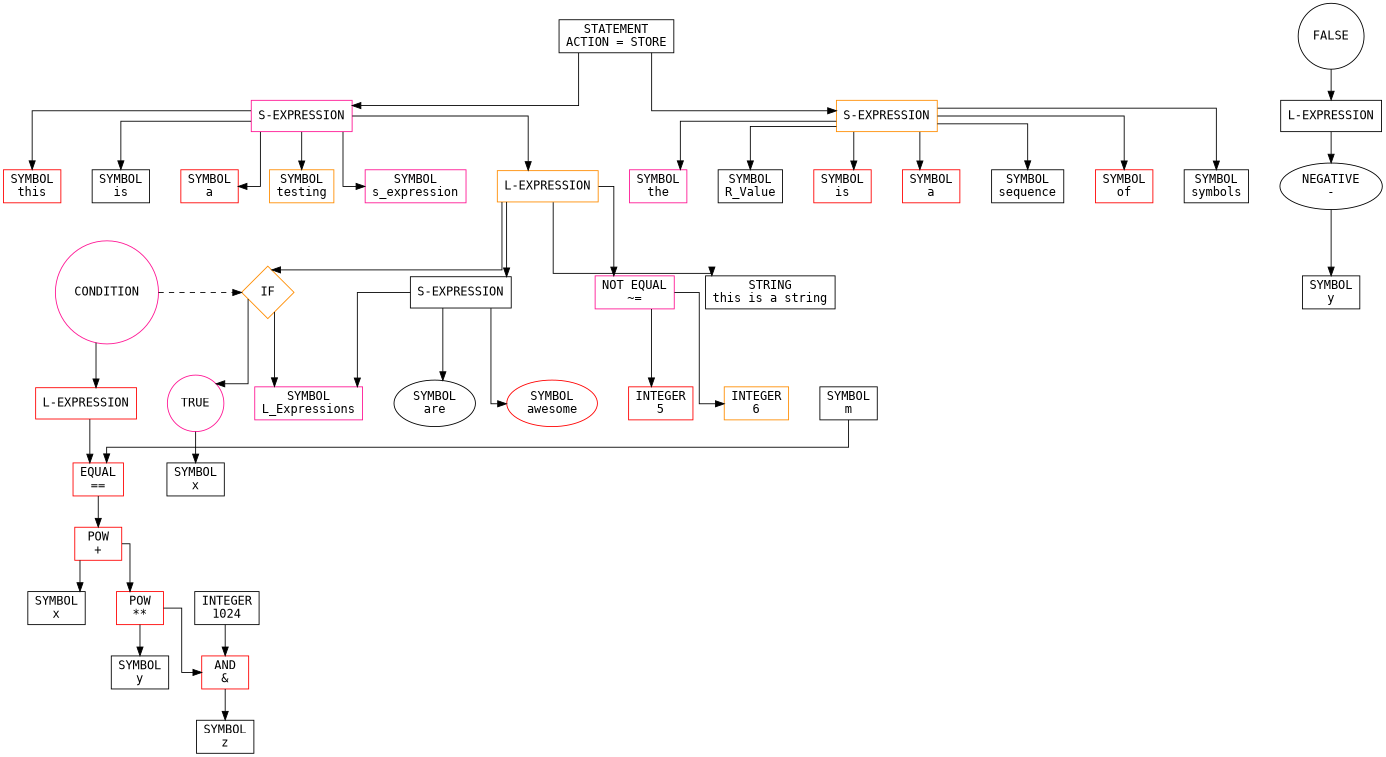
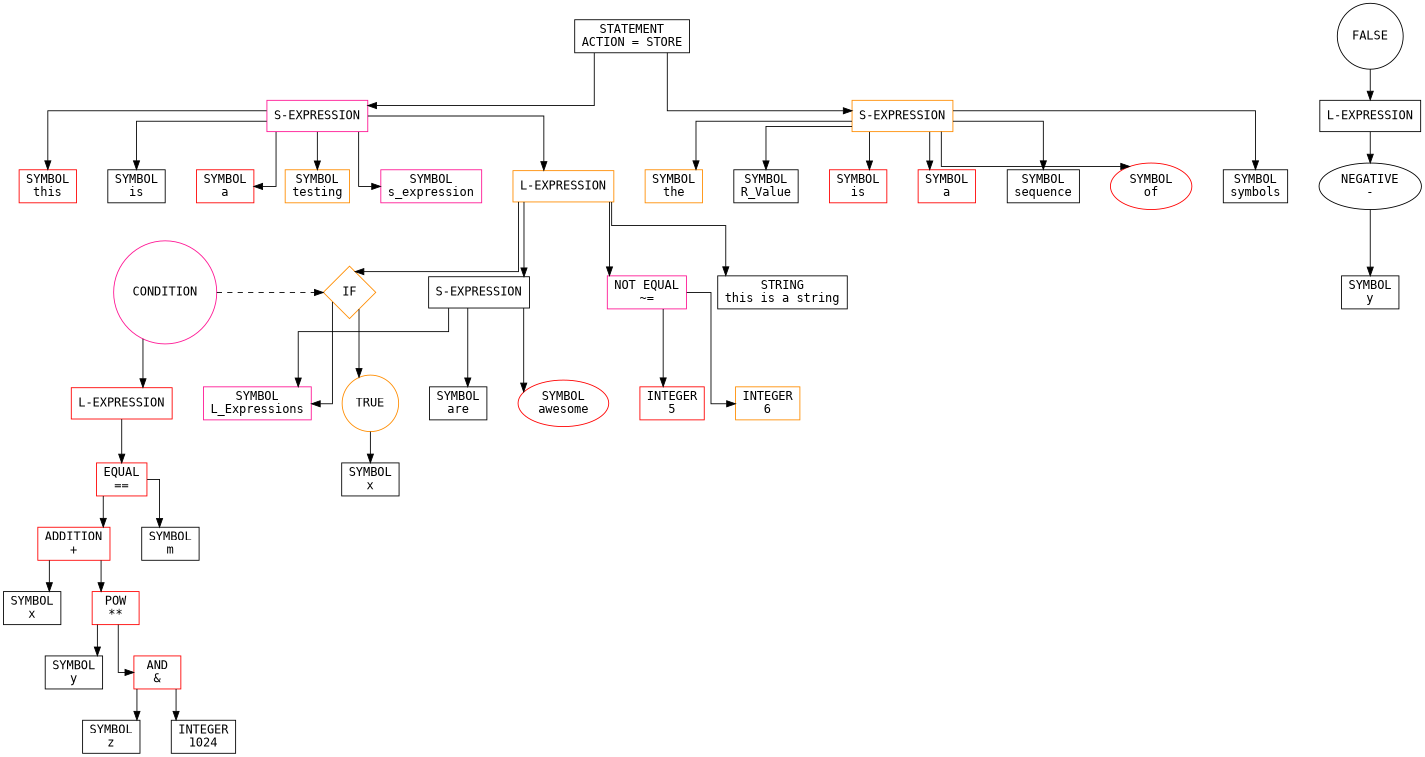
(658, 186) -> (674, 186)
(1124, 186) -> (1151, 186)
(196, 403) -> (370, 403)
(435, 403) -> (458, 403)
(488, 447) -> (160, 493)
(98, 544) -> (74, 544)
(225, 636) -> (176, 700)
